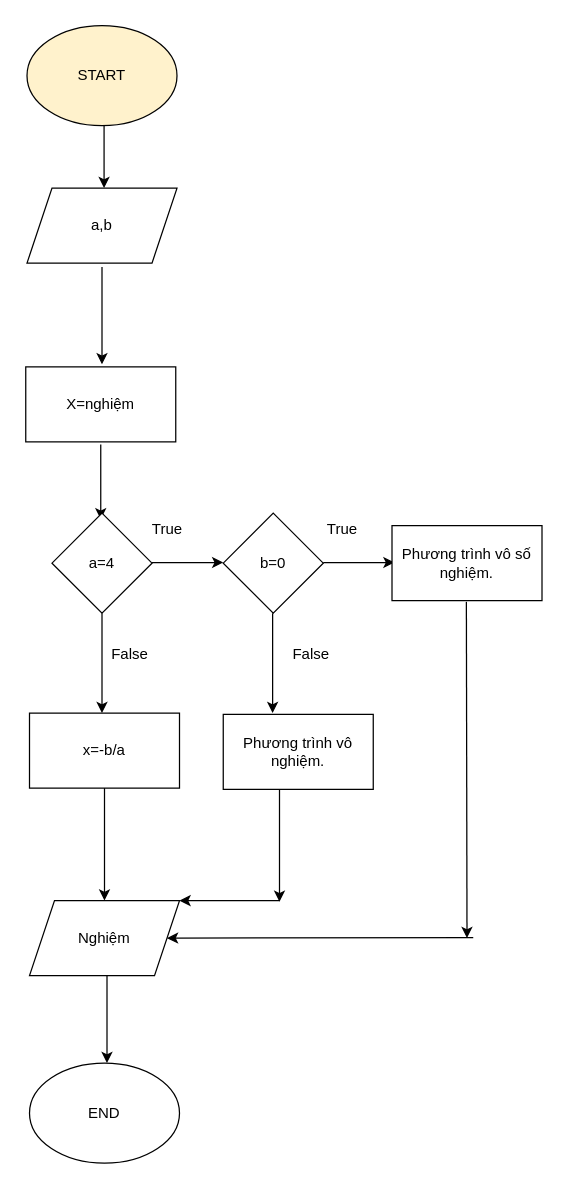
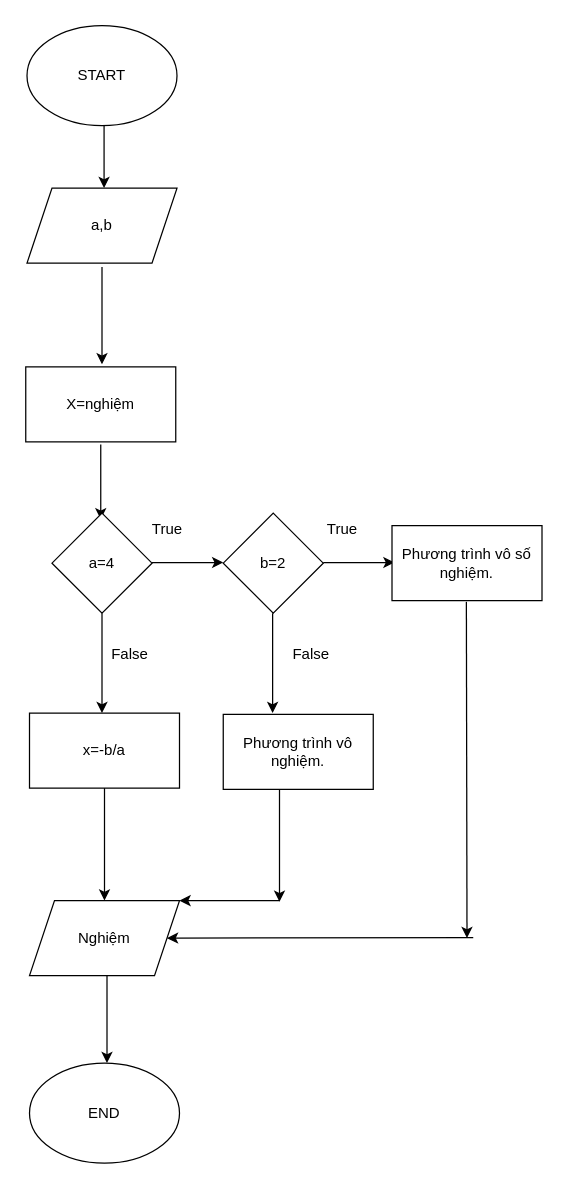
(102, 76) -> (102, 76)
(273, 563) -> (273, 563)
